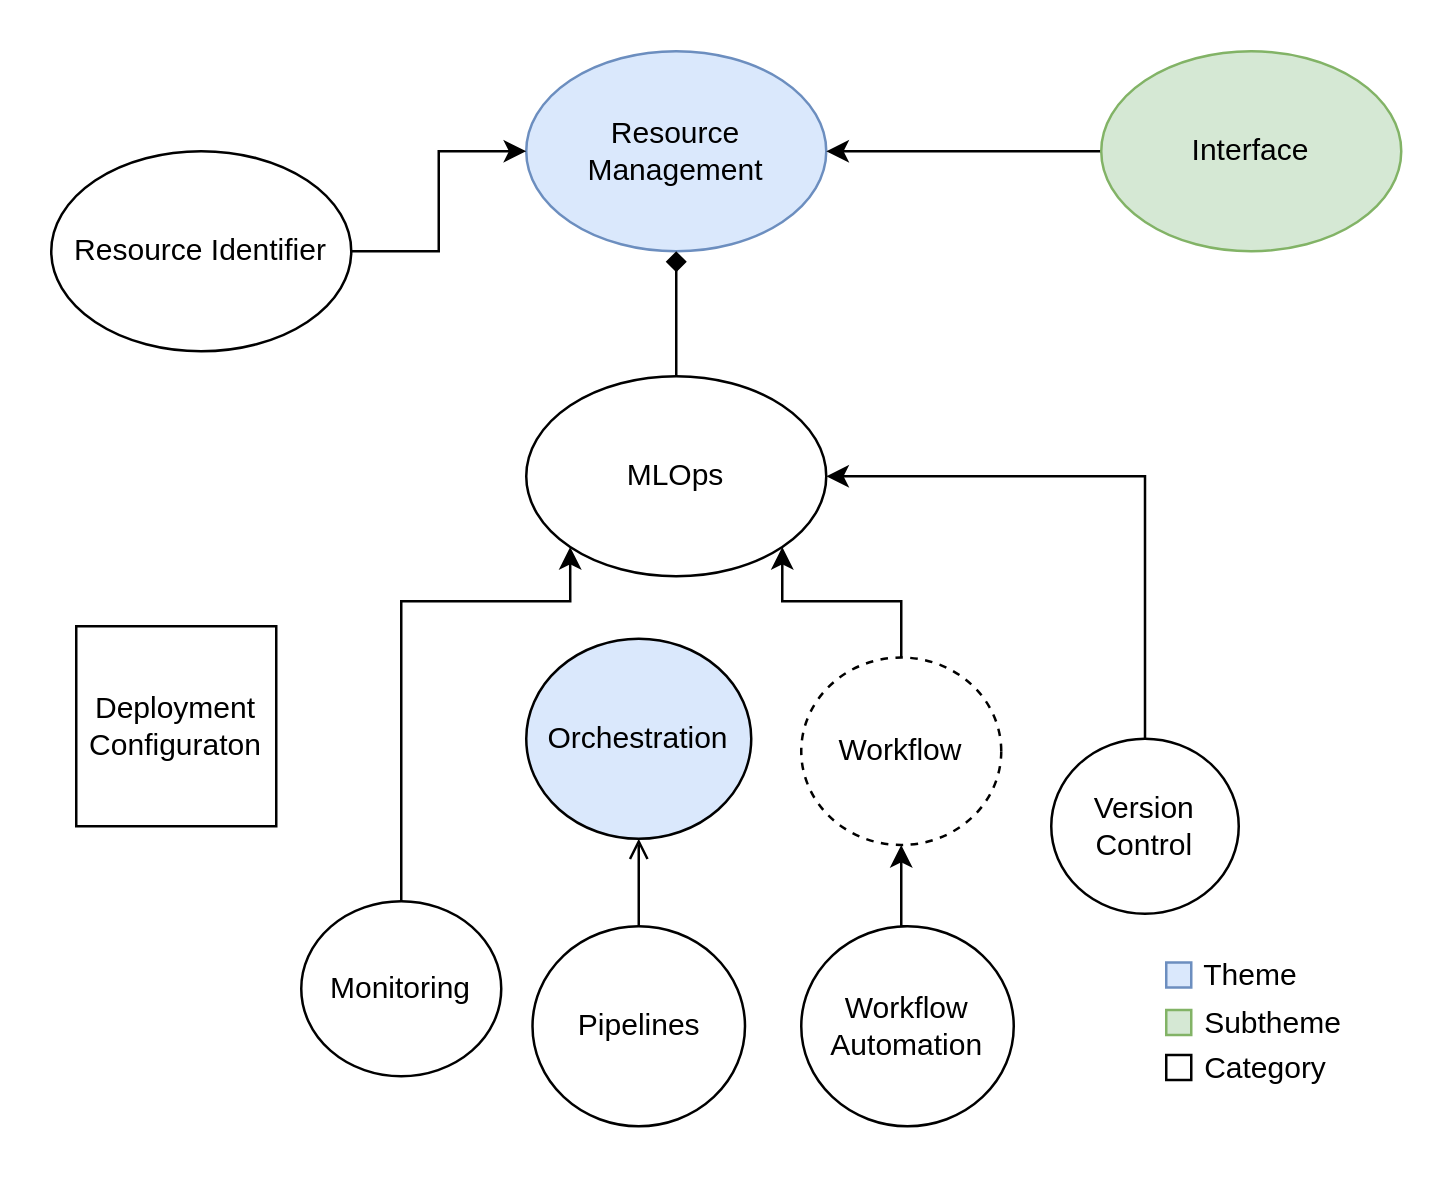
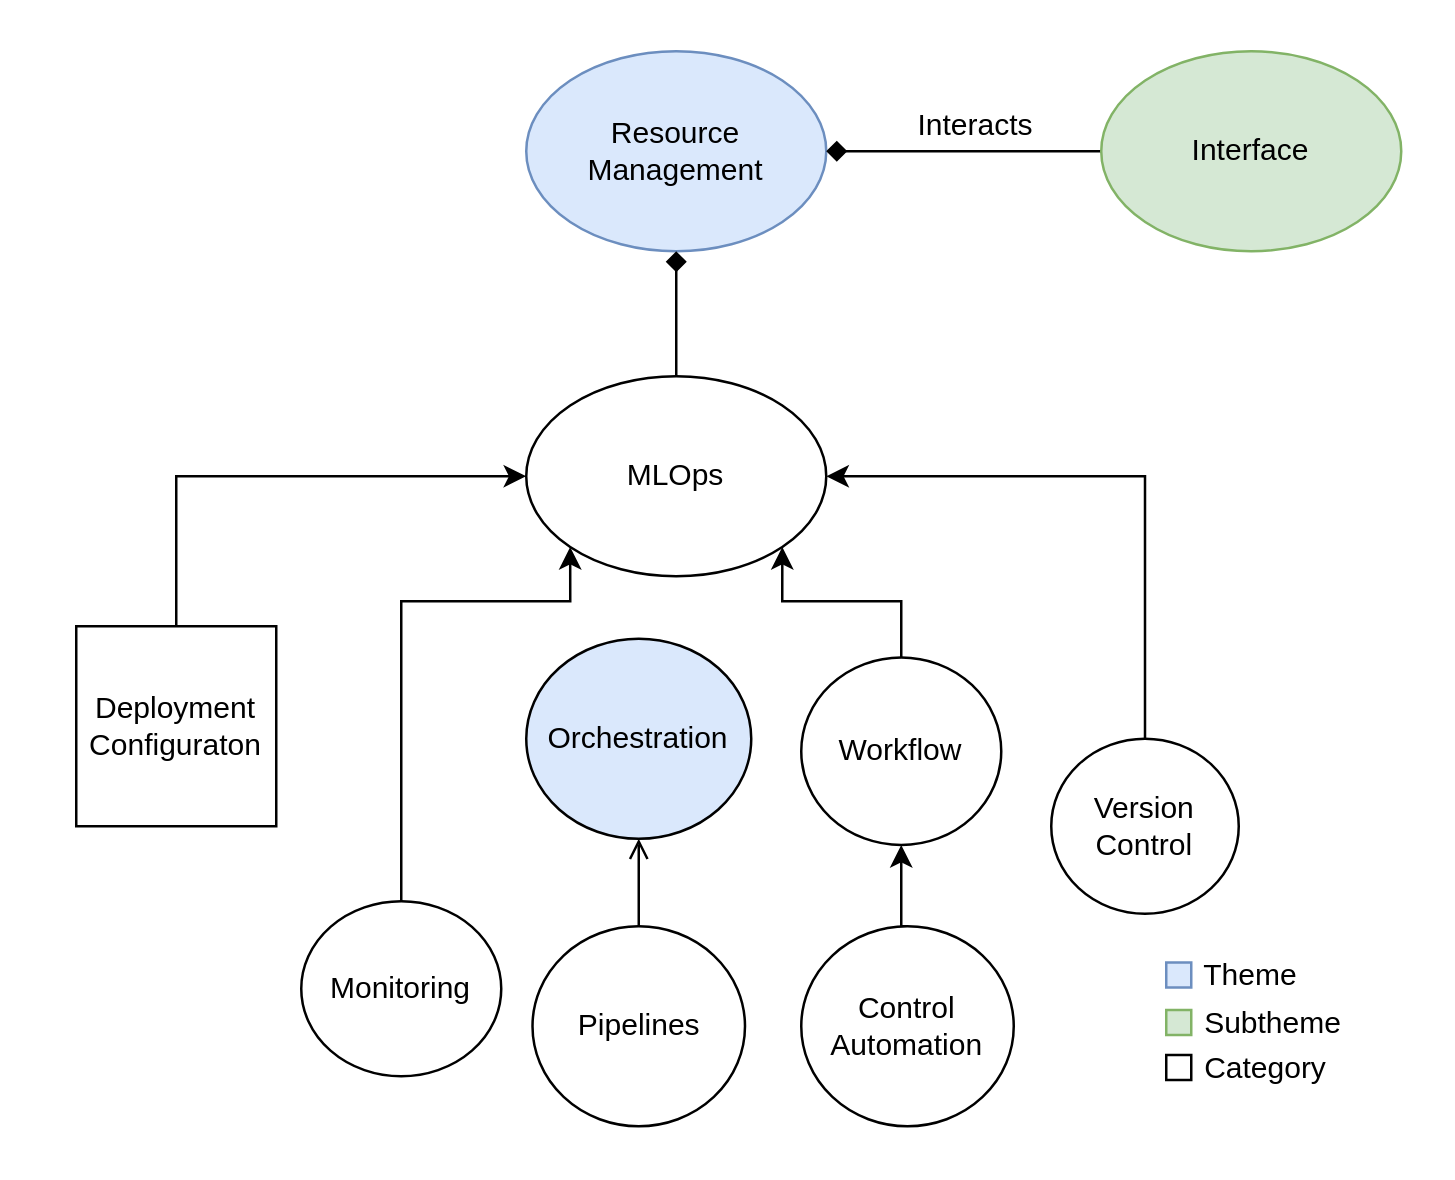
none -> (976, 126)
(845, 151) -> (847, 151)
(439, 209) -> none
(201, 251) -> none
none -> (268, 476)
(901, 751) -> (901, 751)
(908, 1026) -> (908, 1026)
